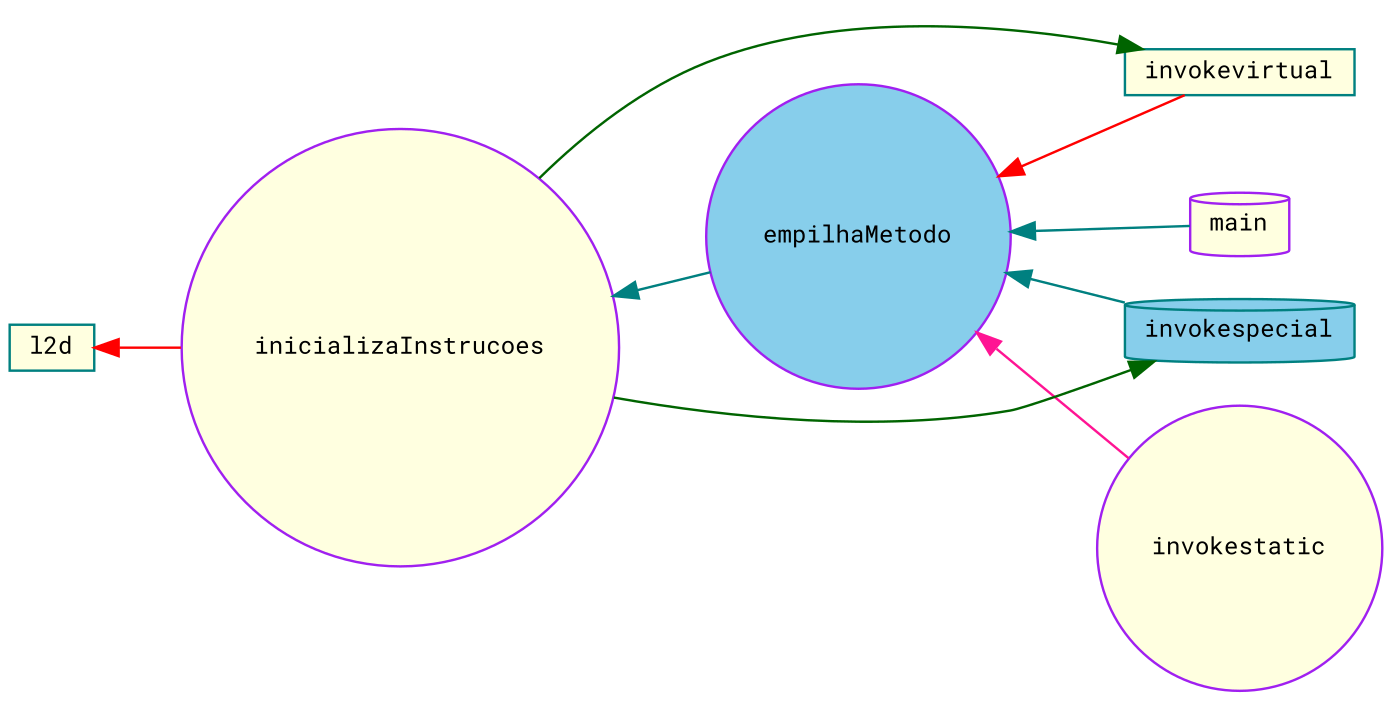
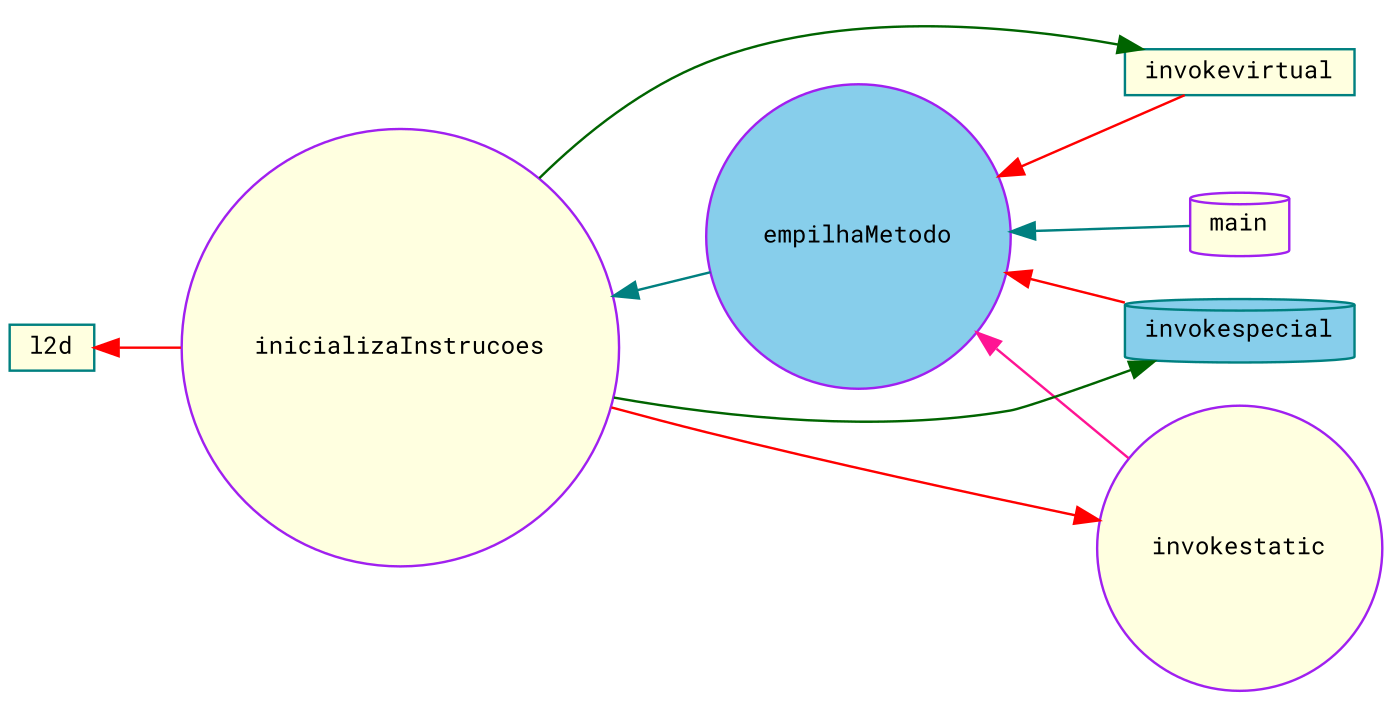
(1078, 291) -> (1078, 291)
none -> (843, 465)
